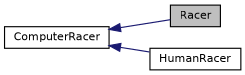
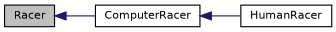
(145, 24) -> (81, 16)
